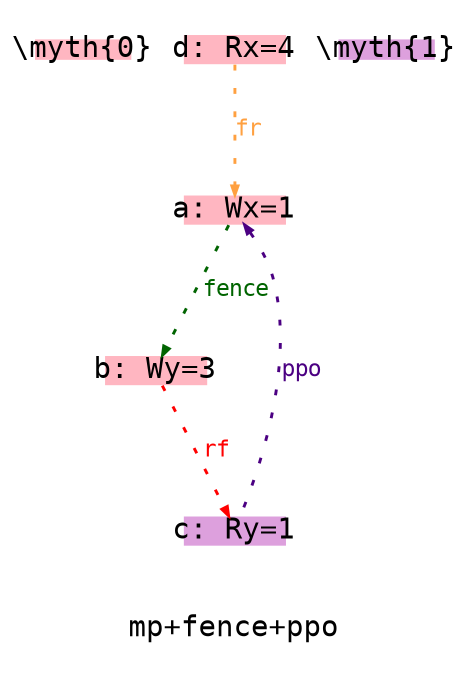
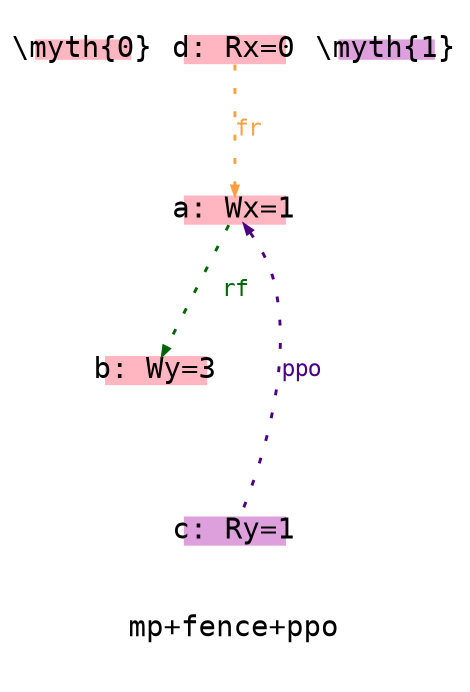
(235, 50) -> (235, 50)
(236, 290) -> (236, 290)
(193, 446) -> none
